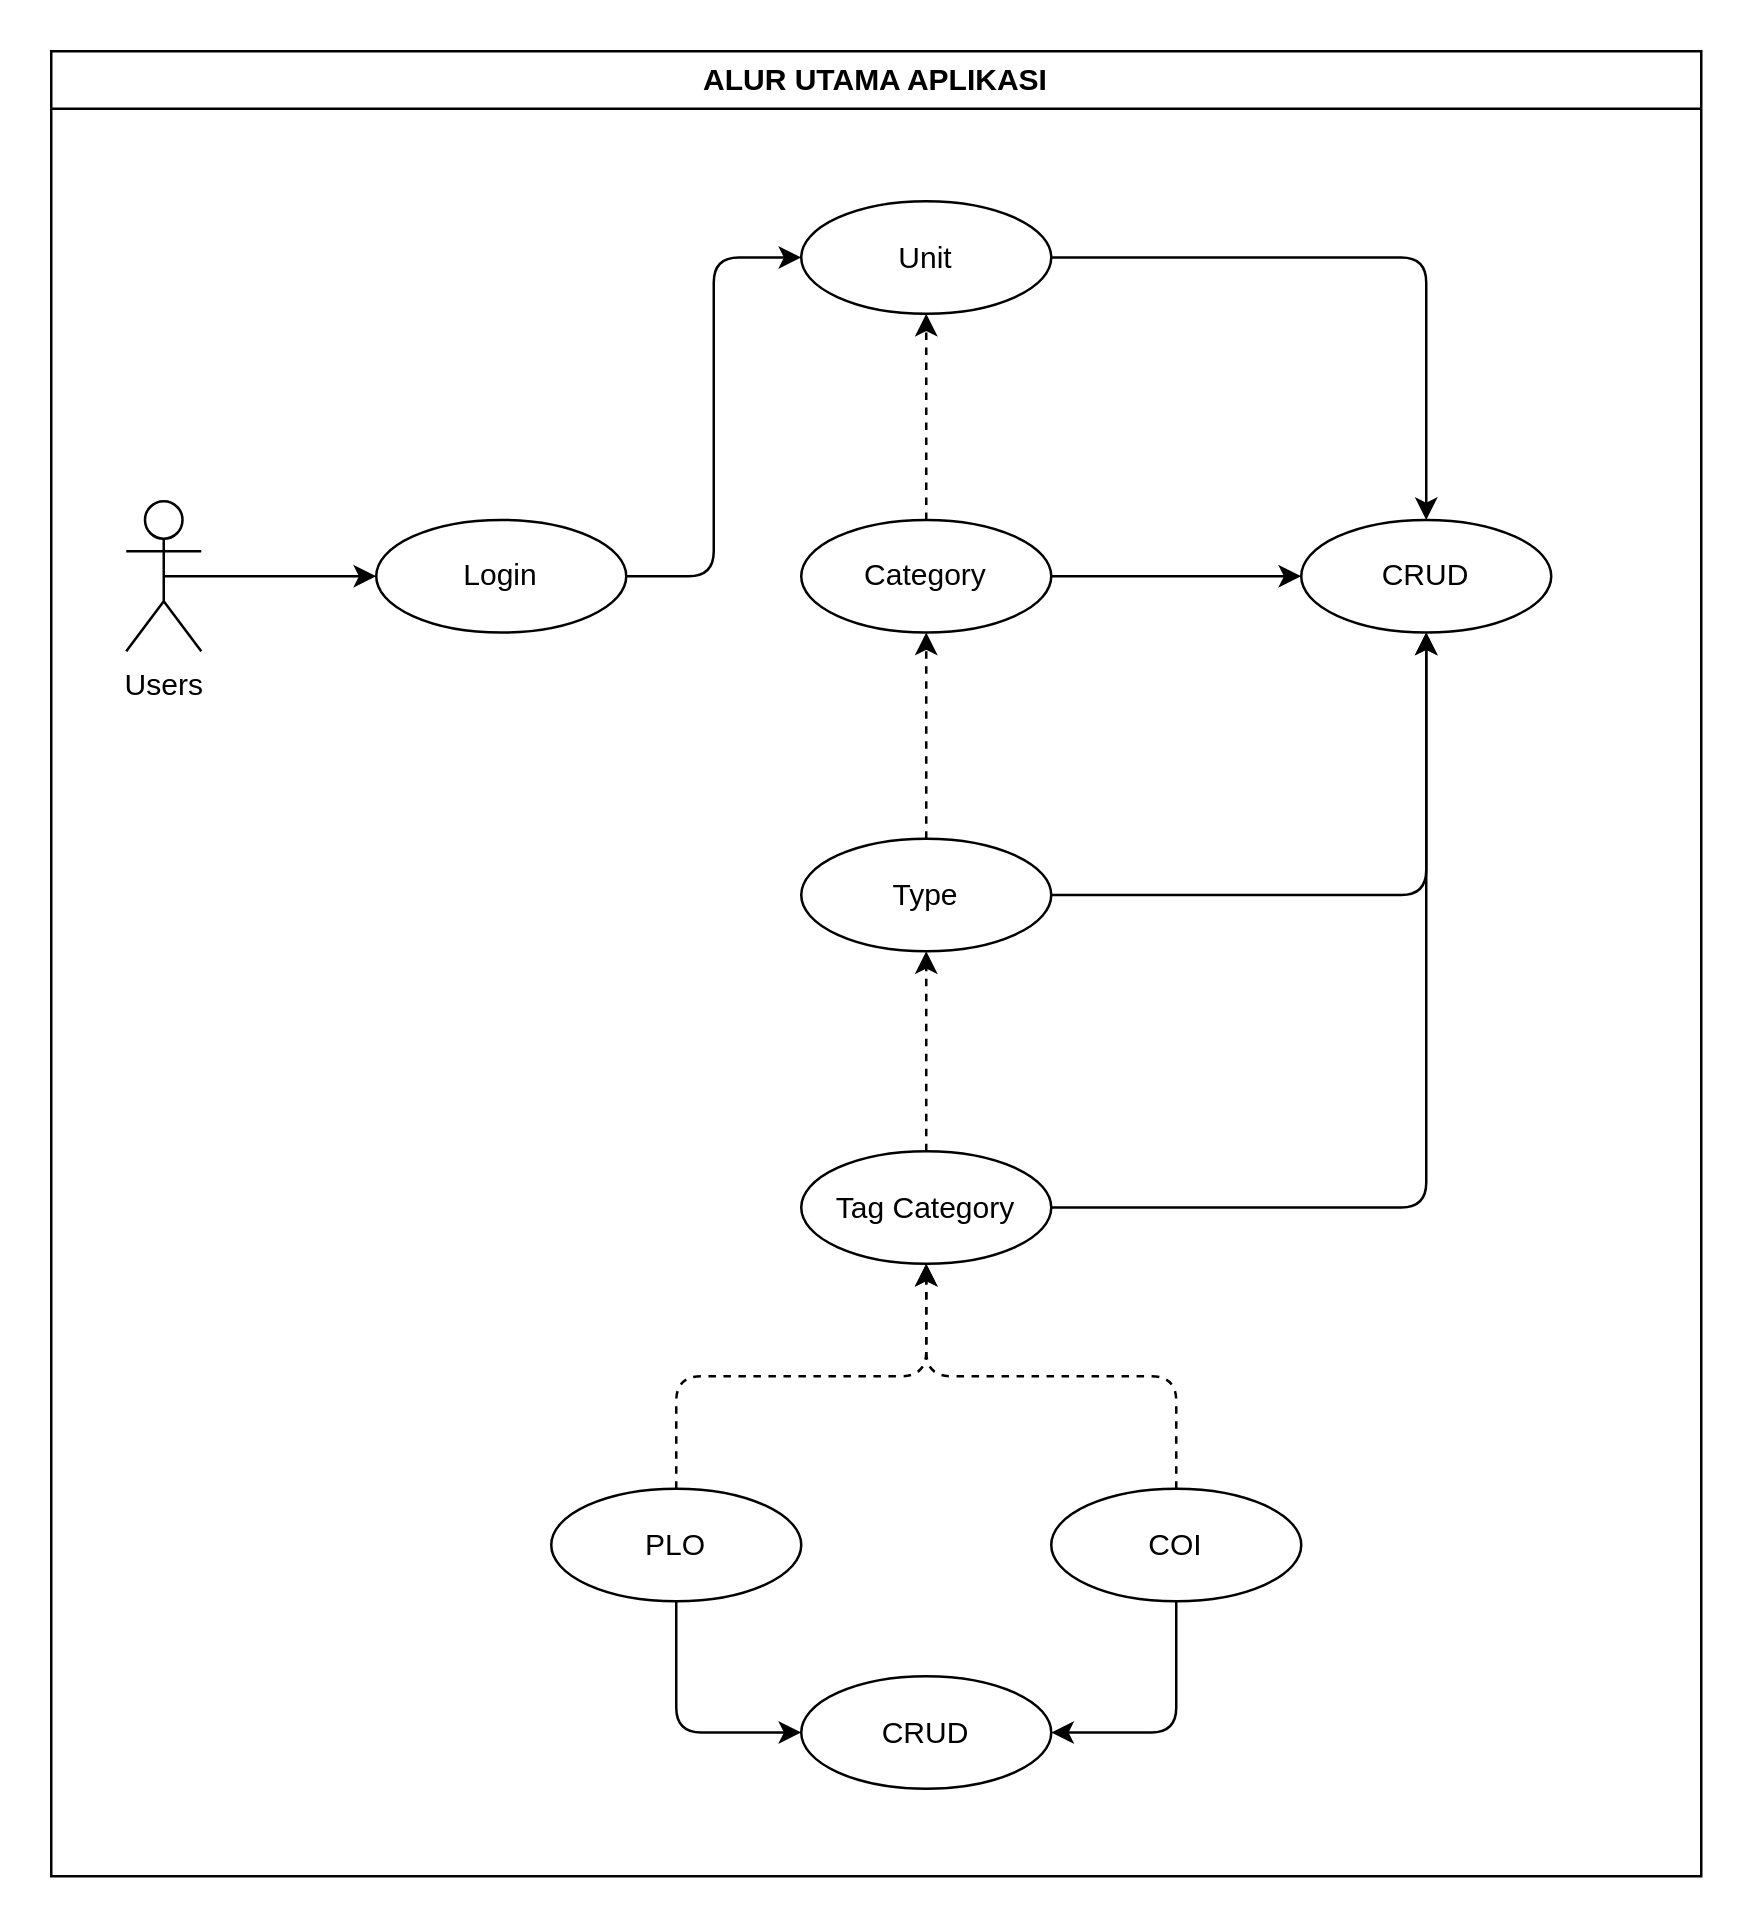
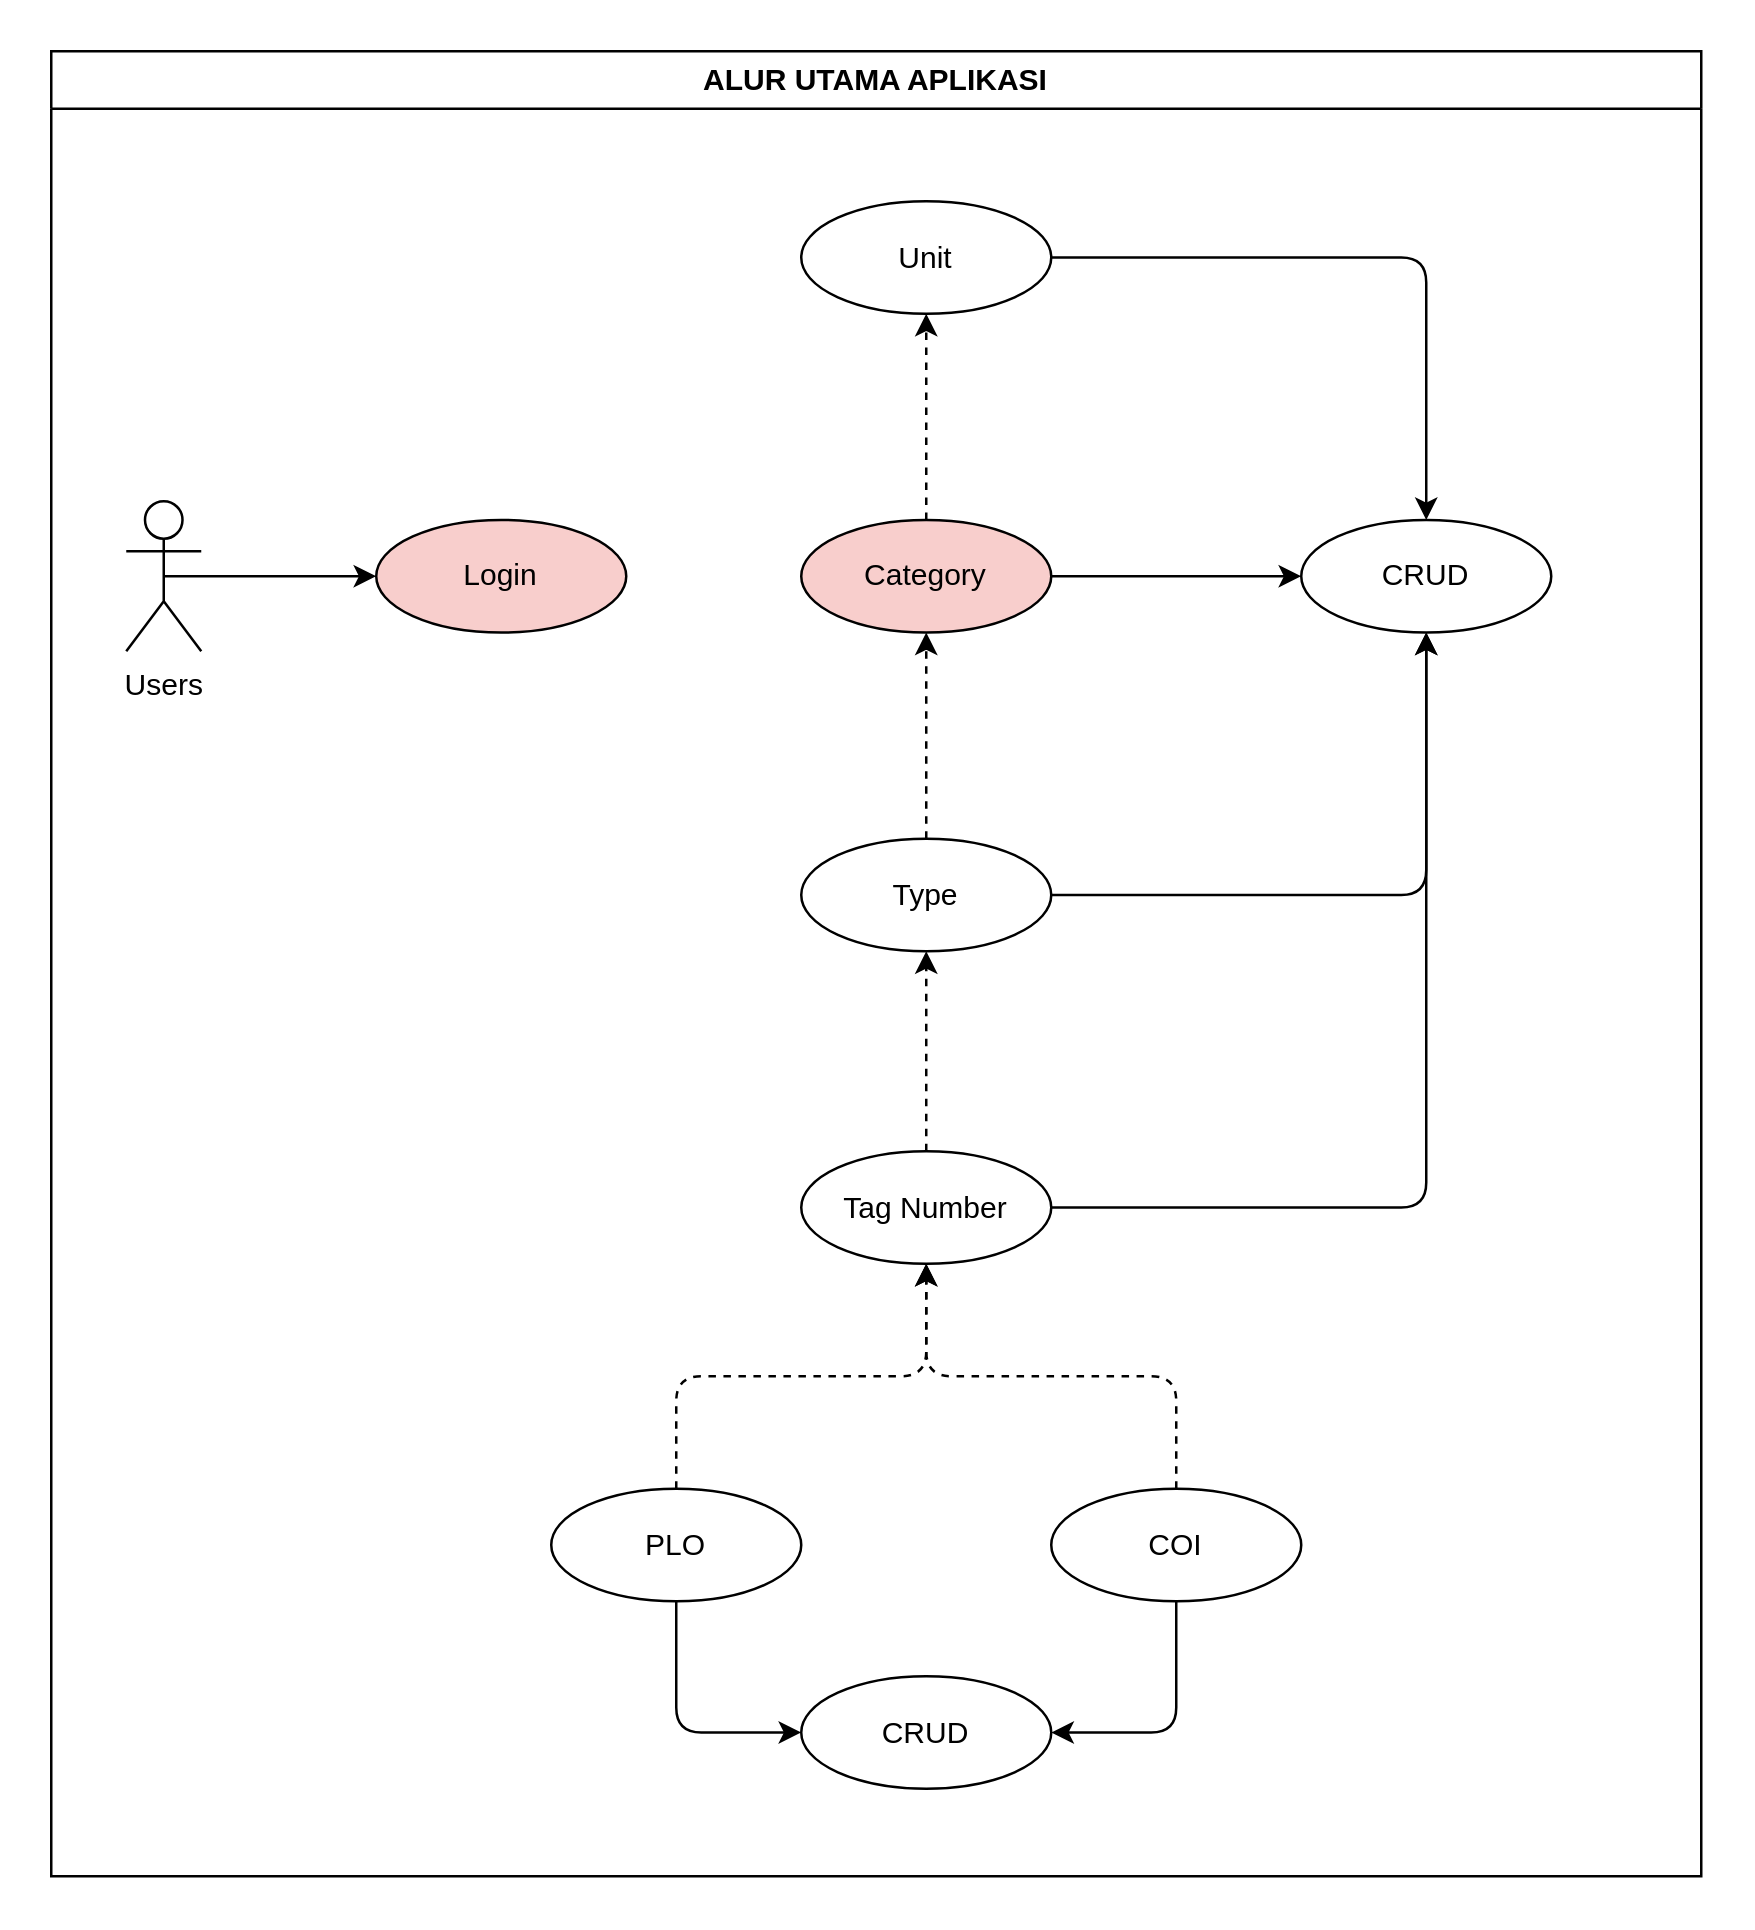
(714, 425) -> none
(501, 576) -> (501, 576)
(926, 576) -> (926, 576)
(926, 1209) -> (926, 1209)
